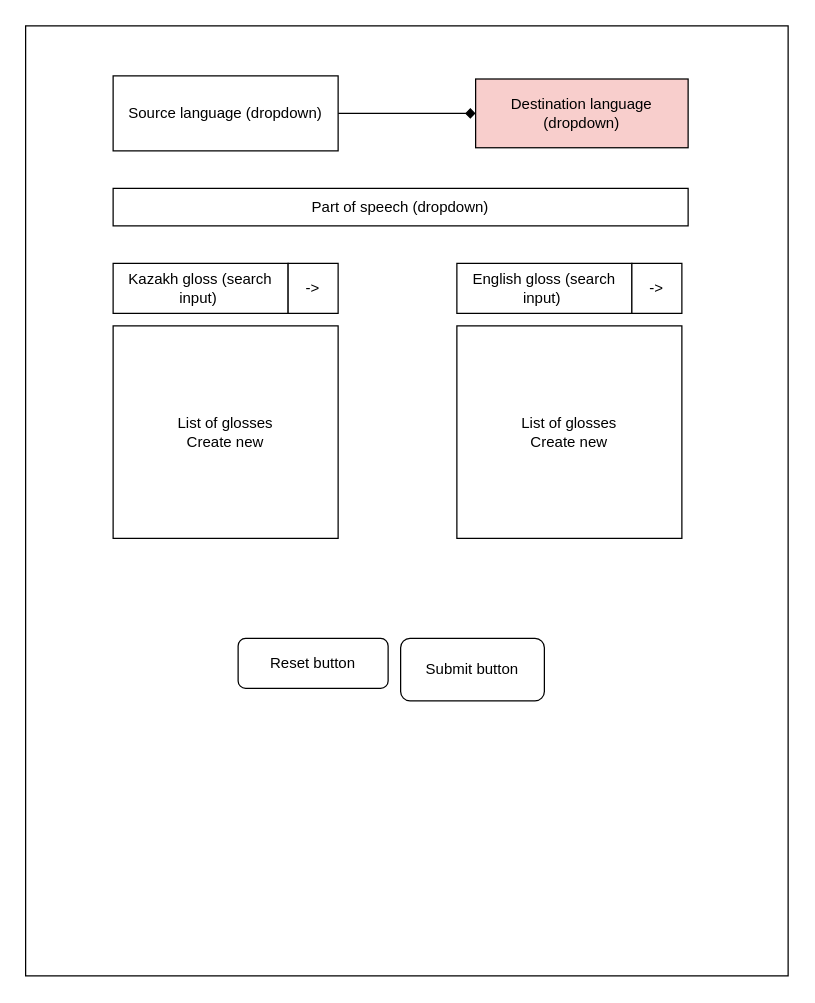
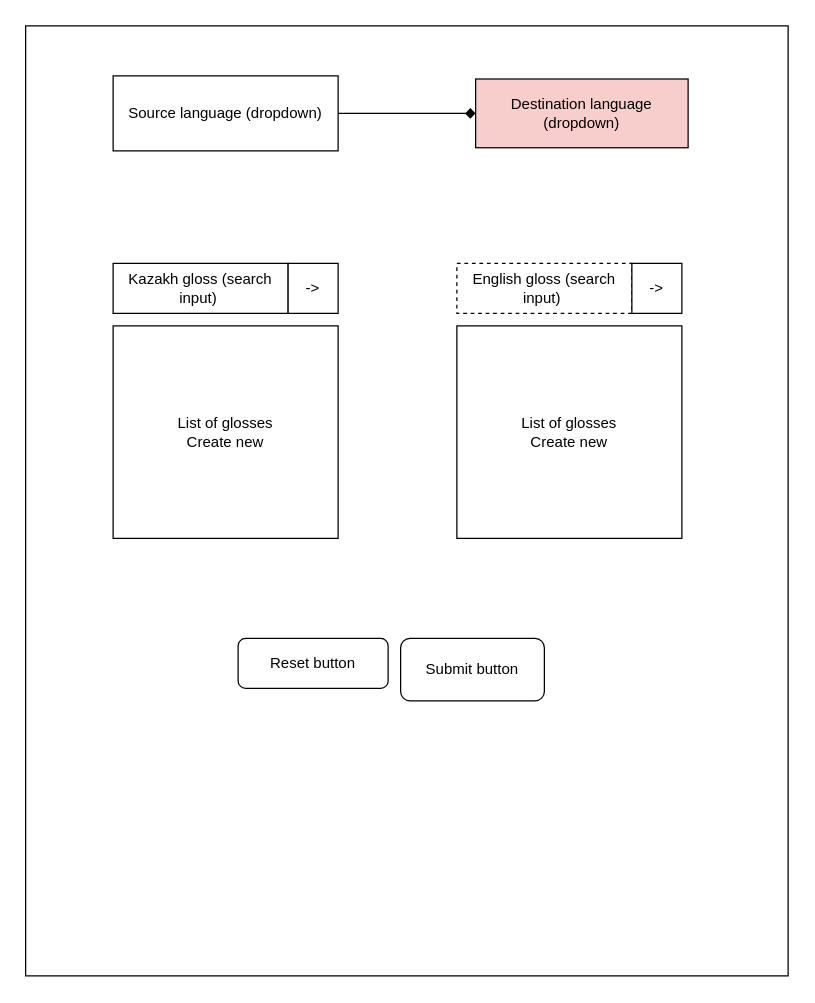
(401, 207) -> none
(544, 288) -> (544, 288)
